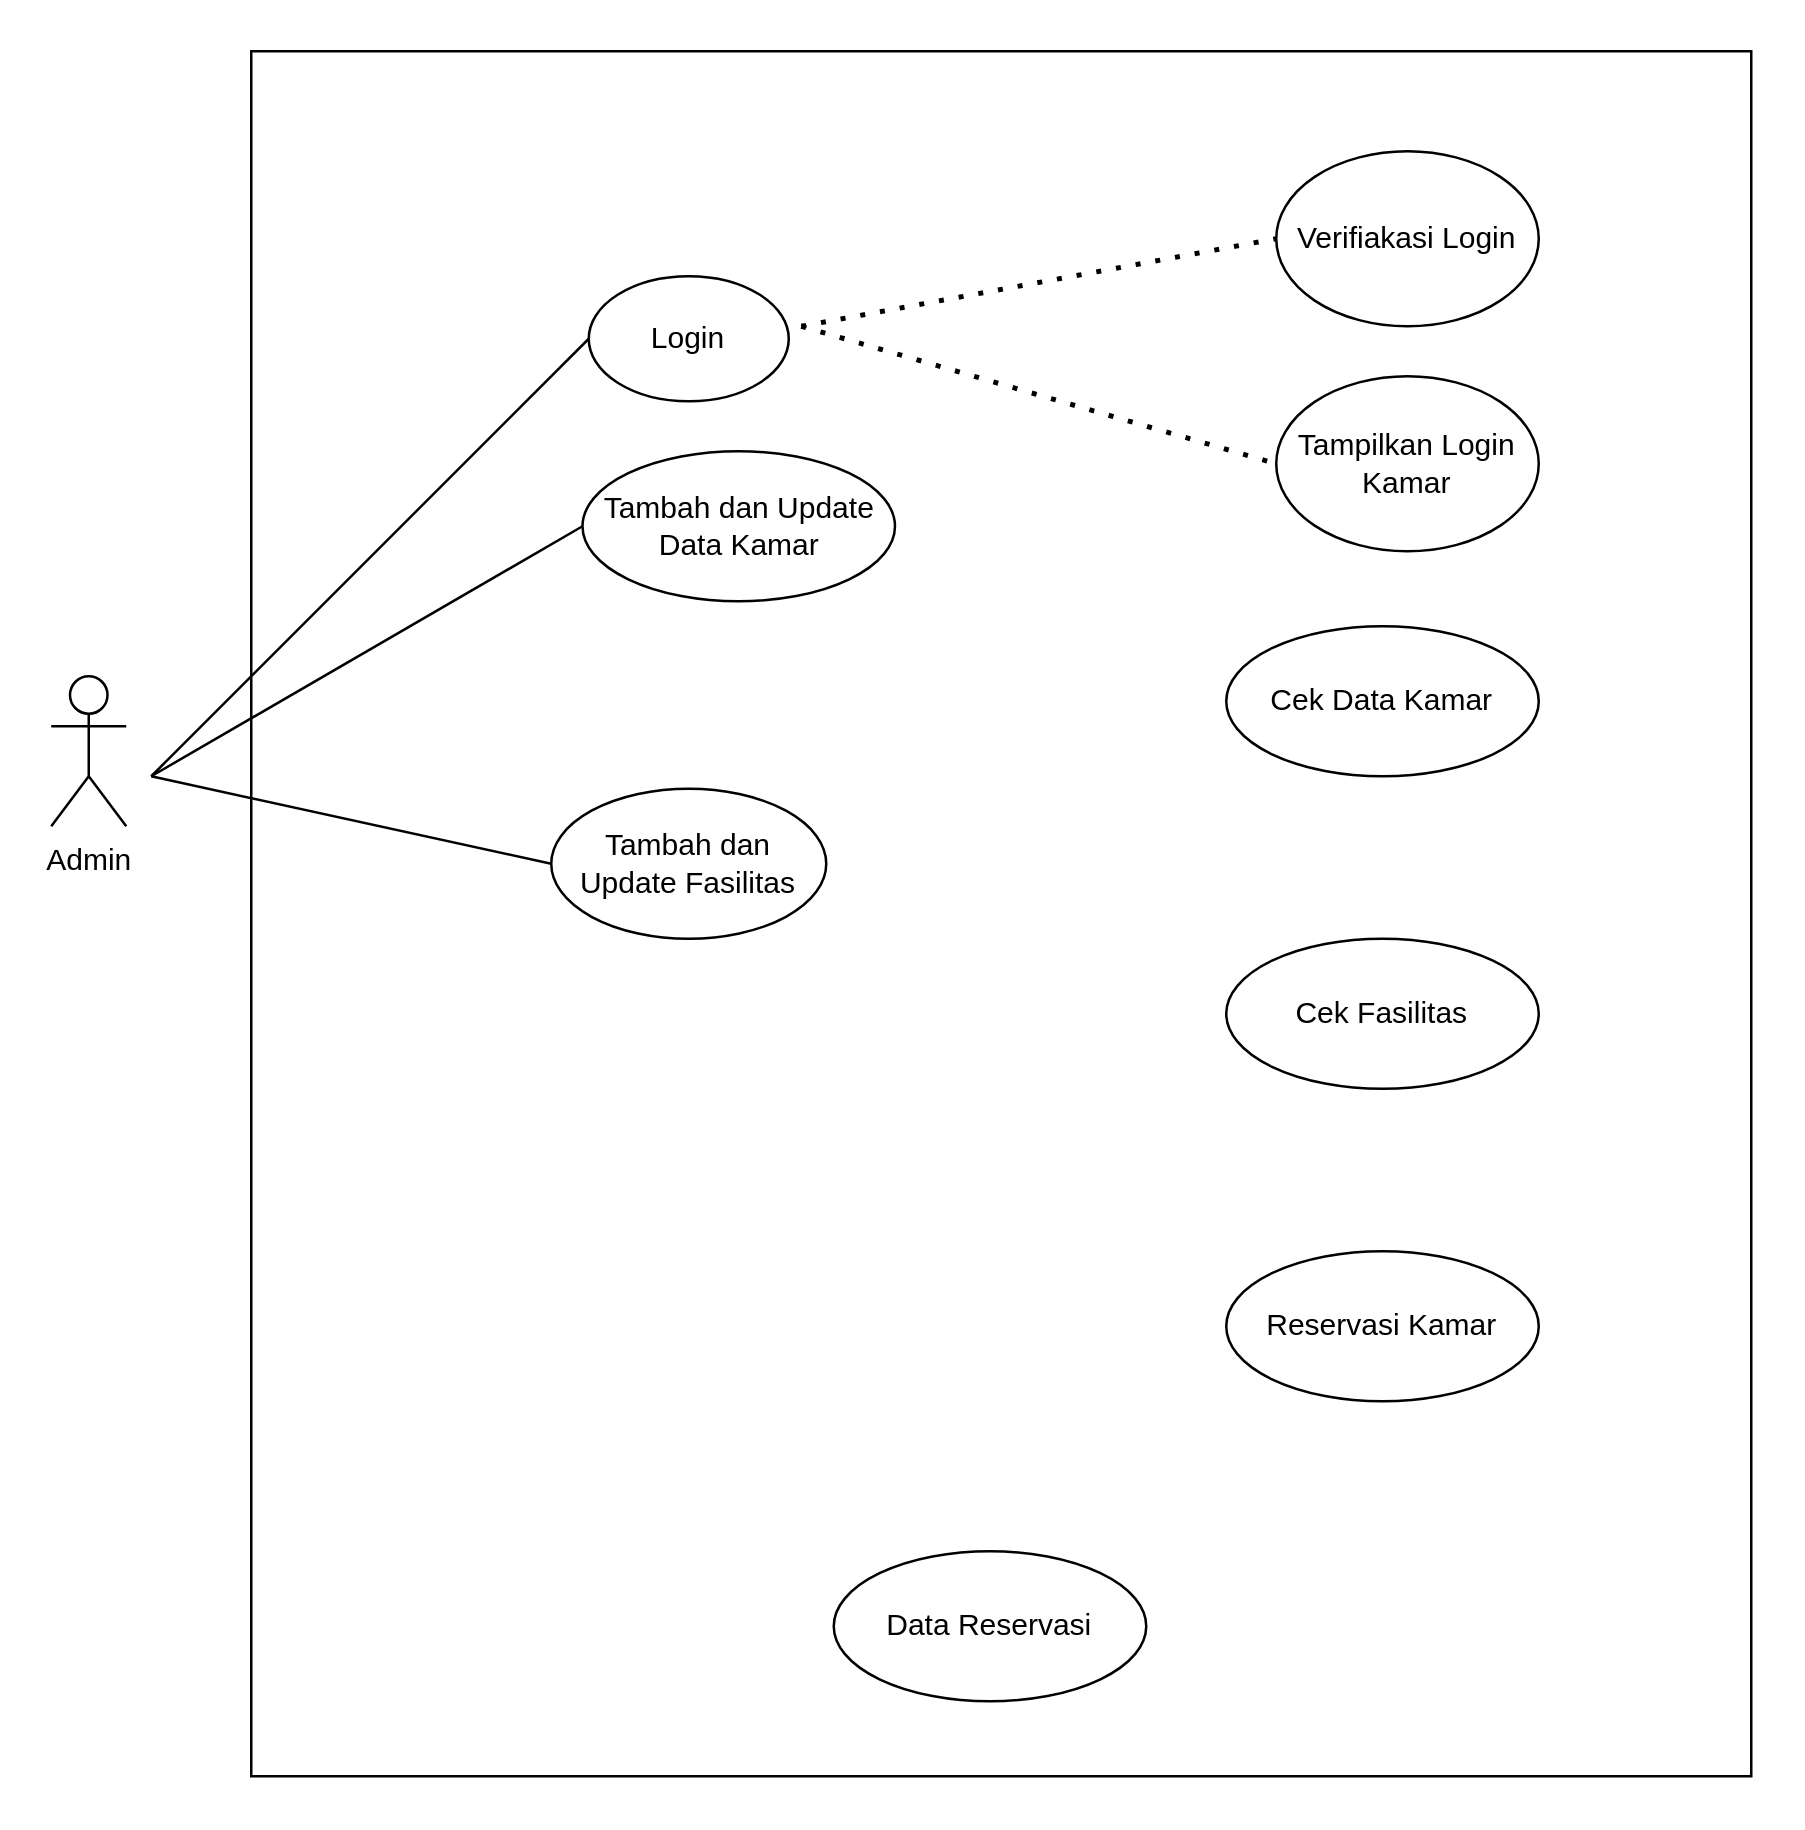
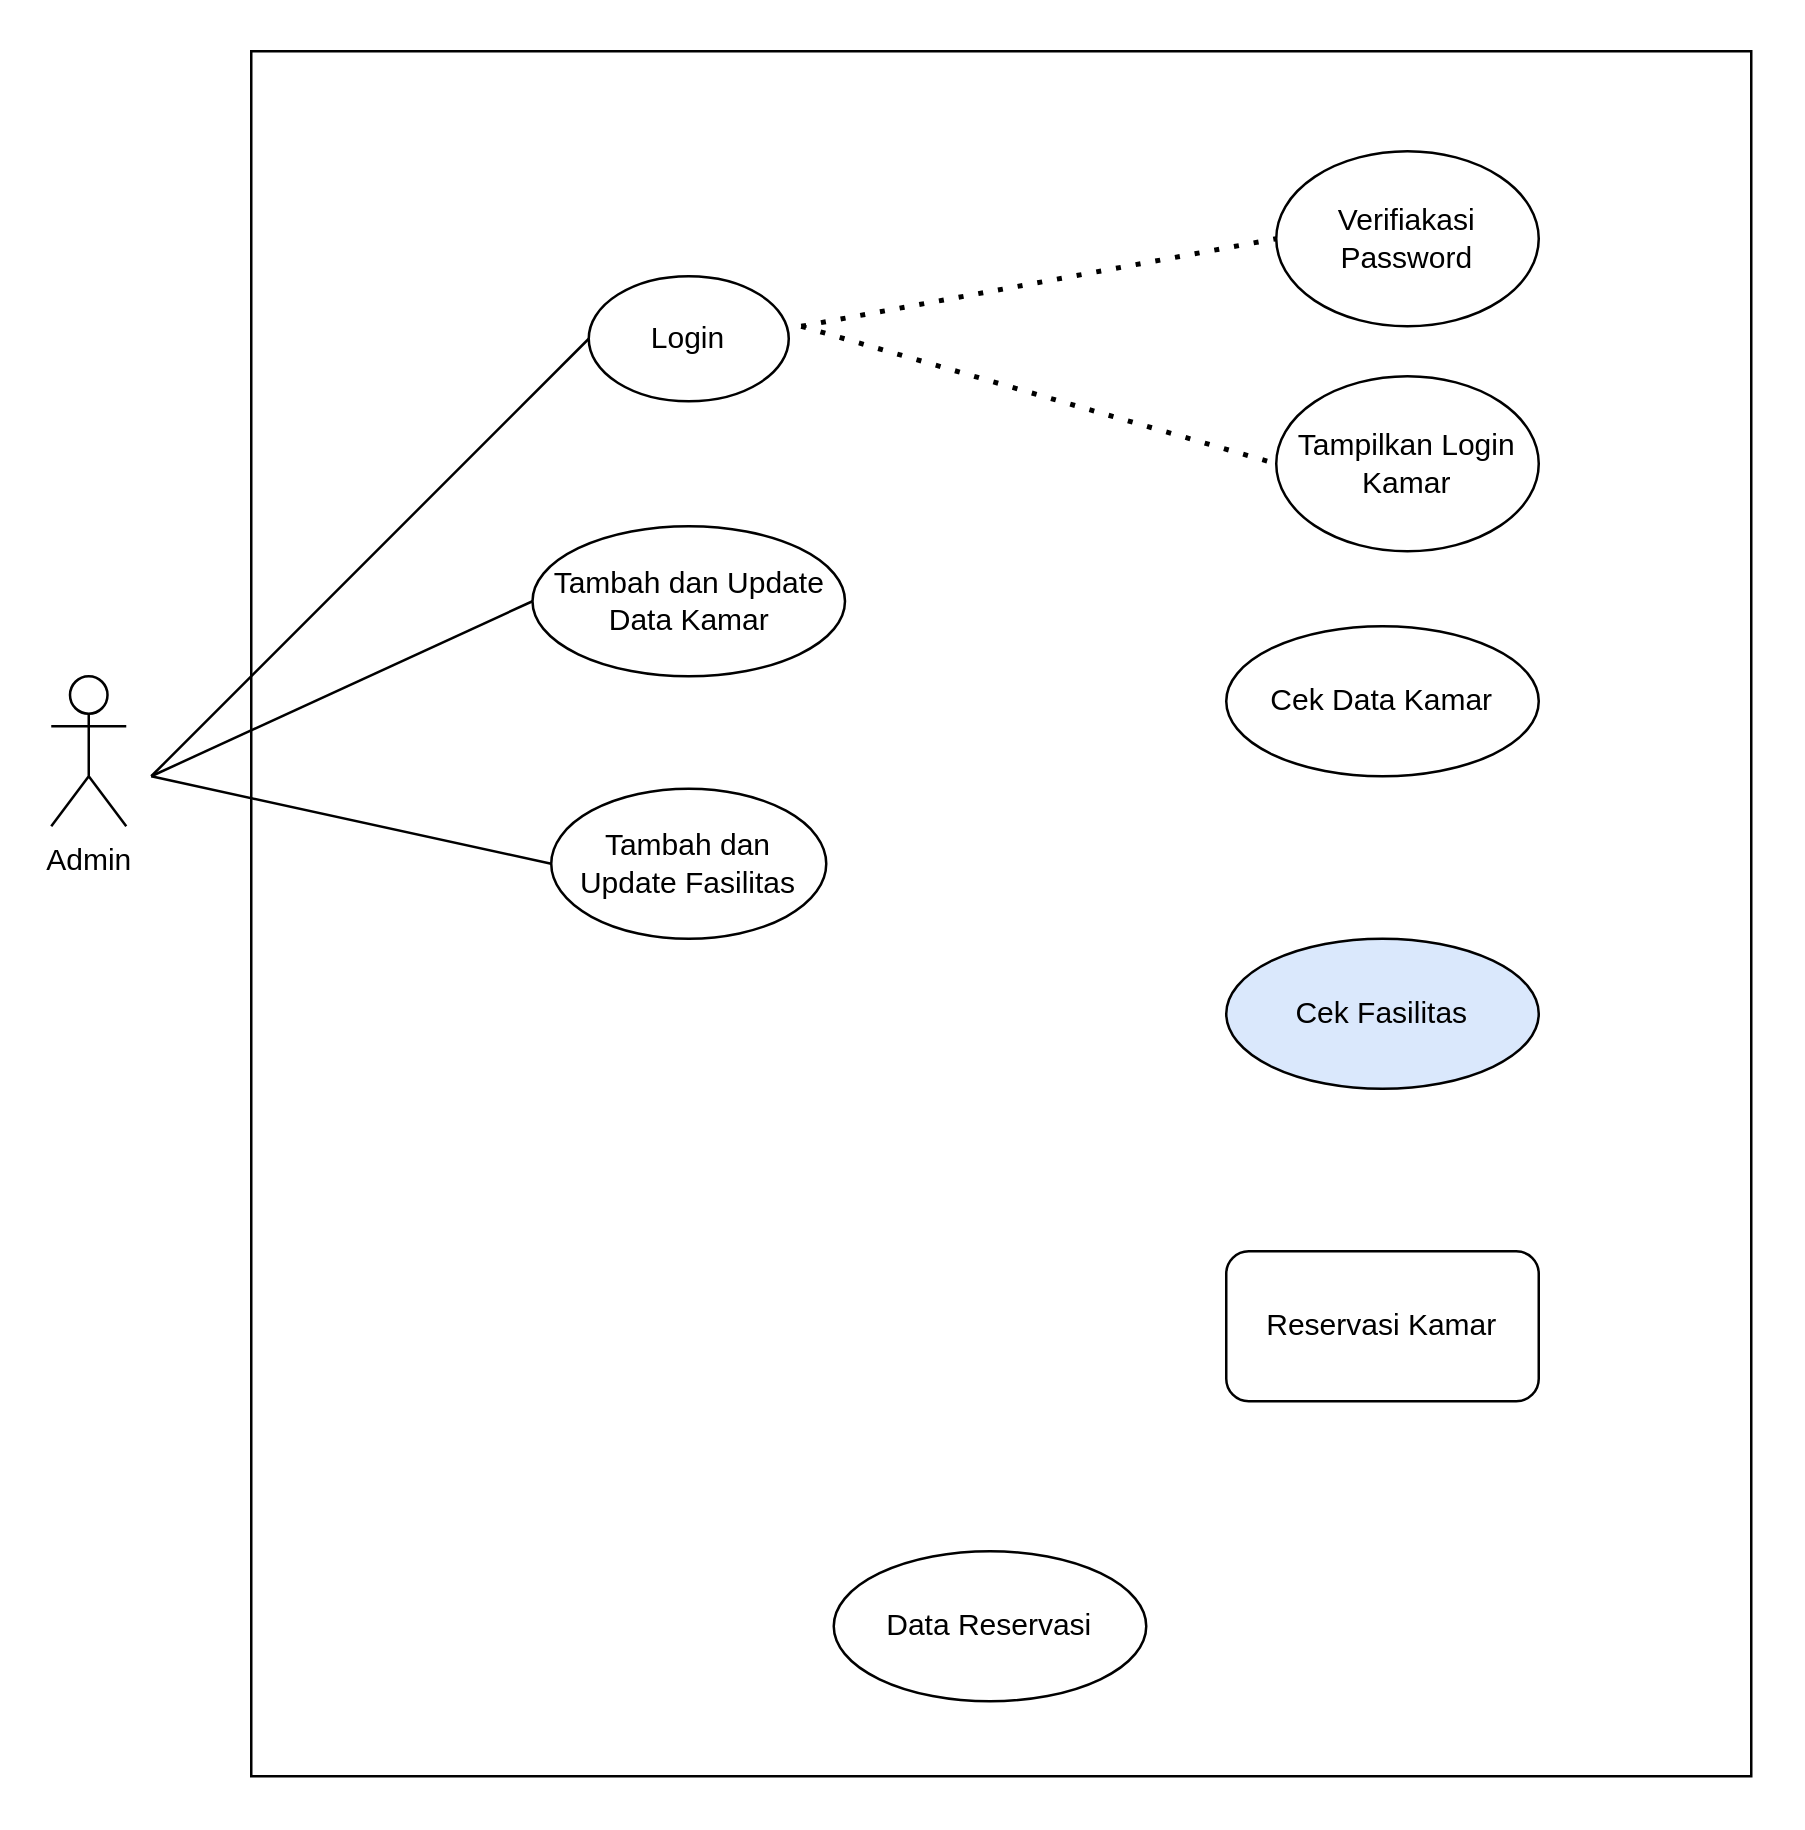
(1408, 239) -> (1408, 239)
(739, 526) -> (689, 601)
(1383, 1014) -> (1383, 1014)
(1383, 1326) -> (1383, 1326)
